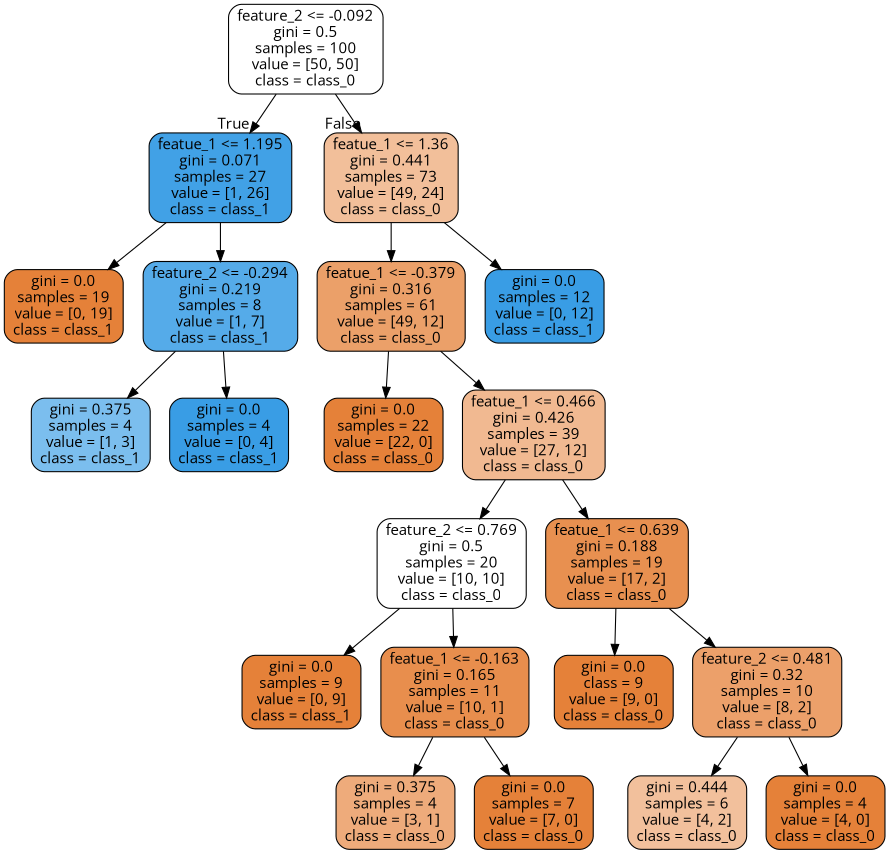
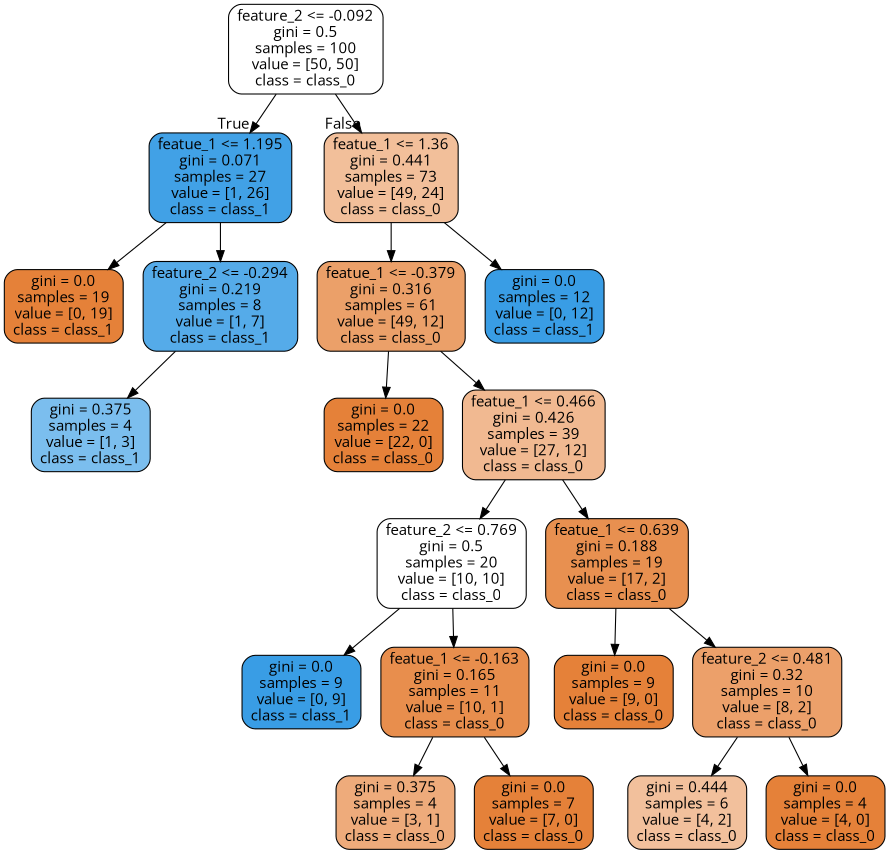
(229, 435) -> none
(301, 692) -> (301, 692)
(614, 692) -> (614, 692)
